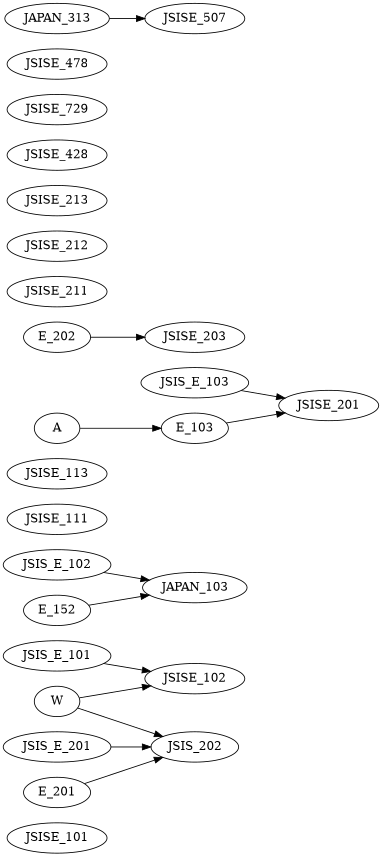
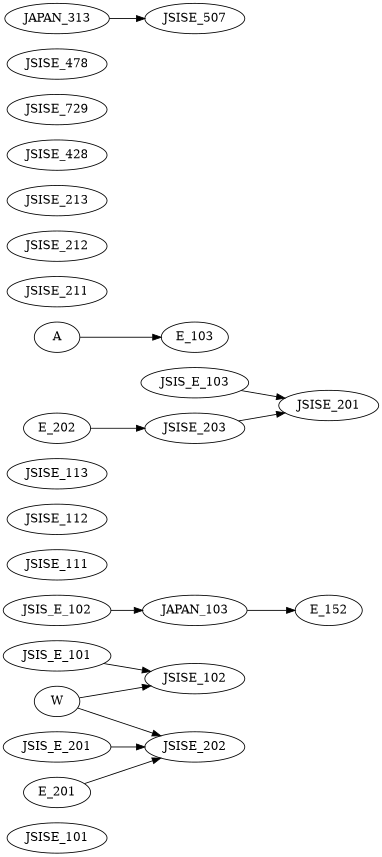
(251, 419) -> (258, 418)
none -> (57, 519)
(115, 601) -> (267, 610)
(195, 747) -> (195, 747)
